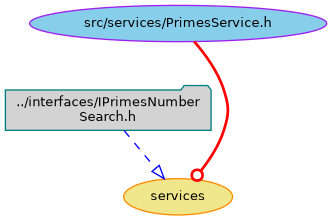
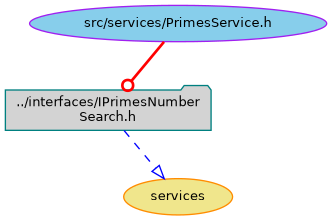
(228, 105) -> (148, 61)
